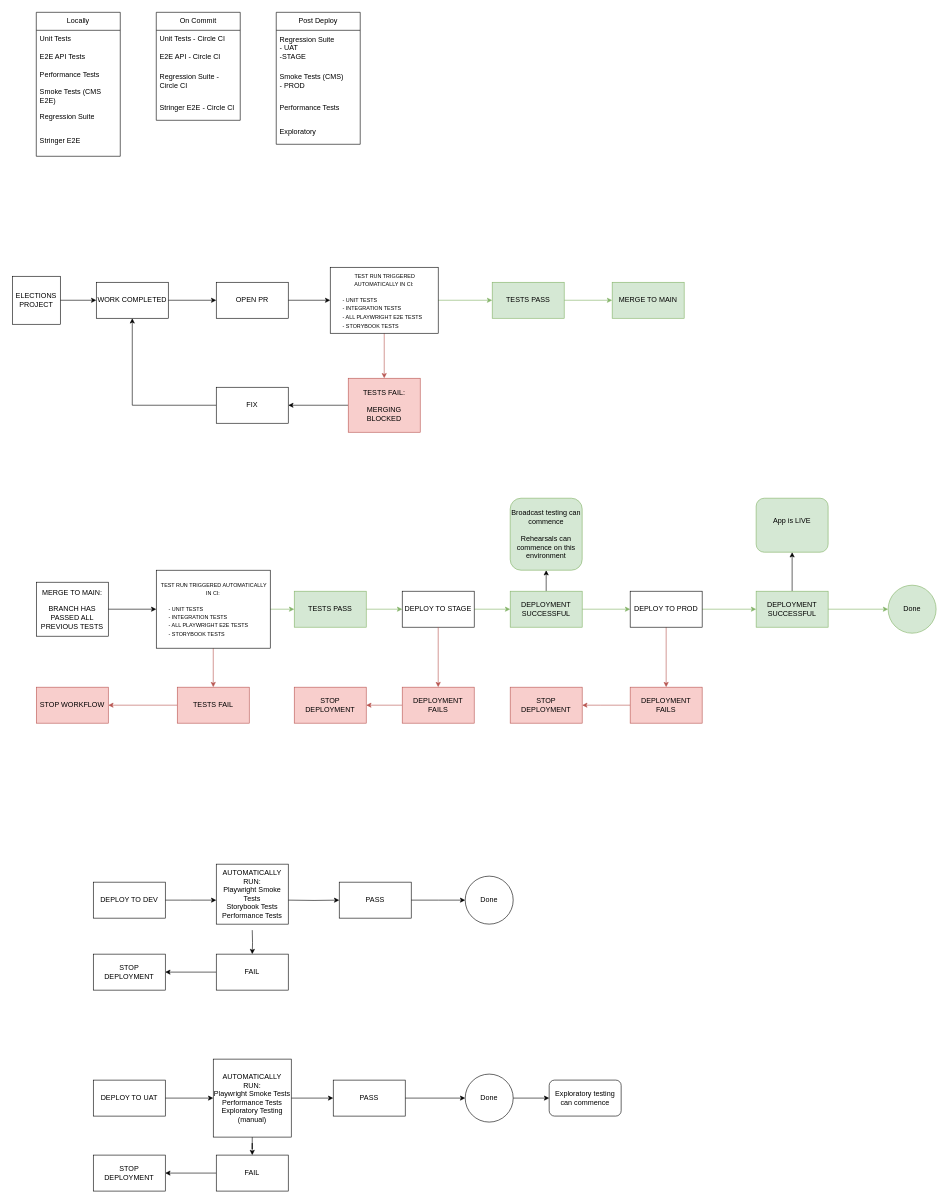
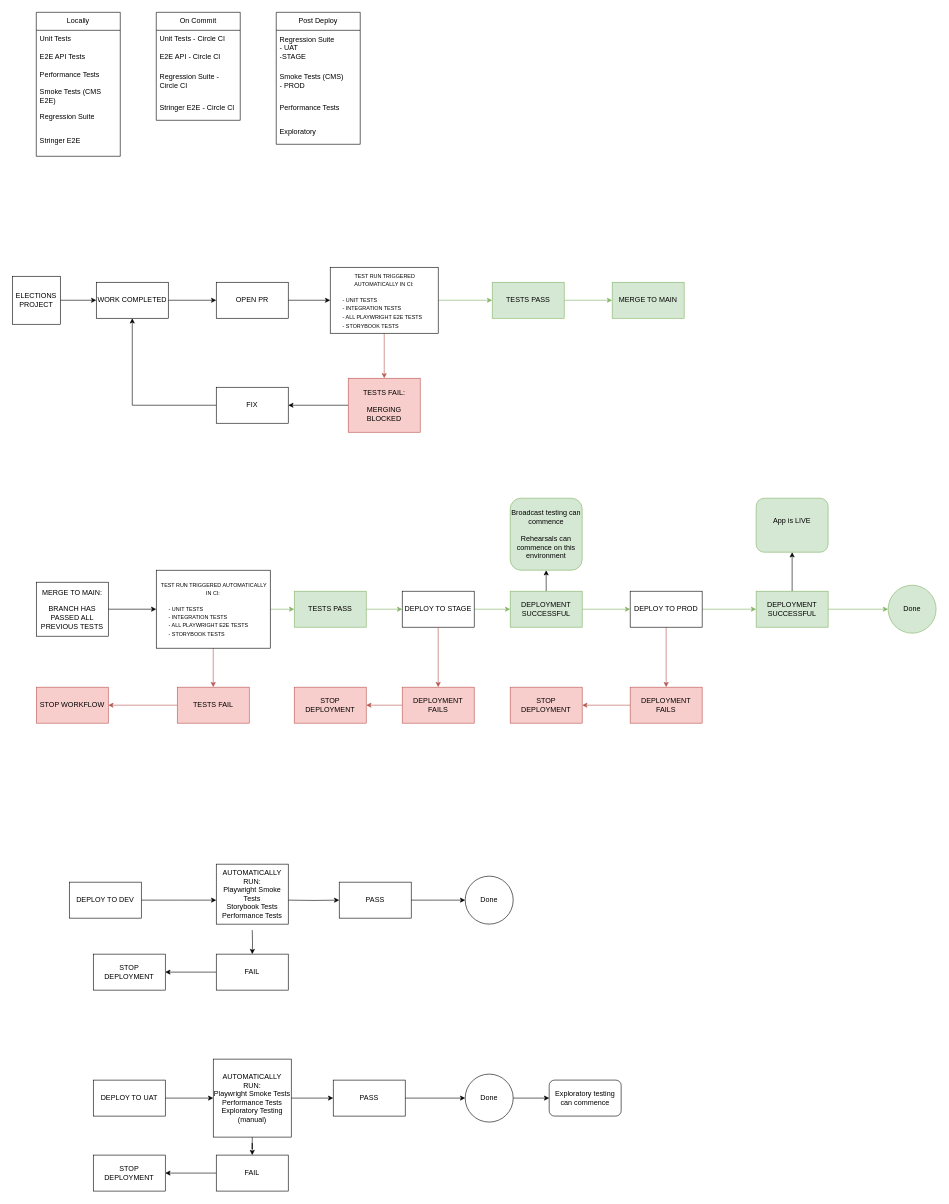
(129, 900) -> (105, 900)
